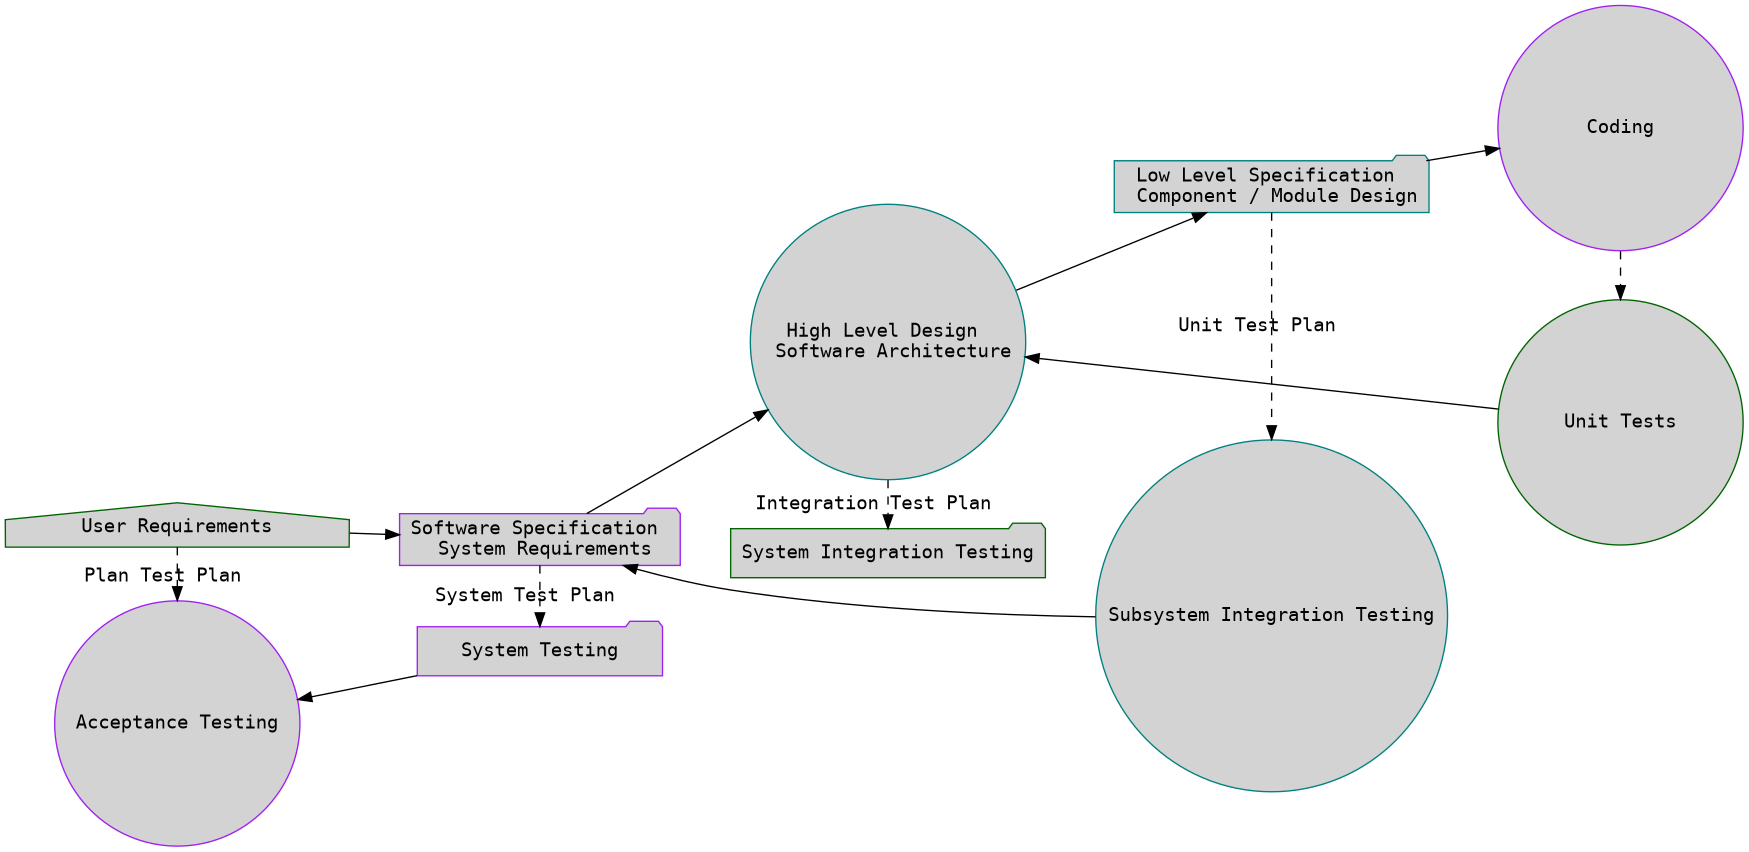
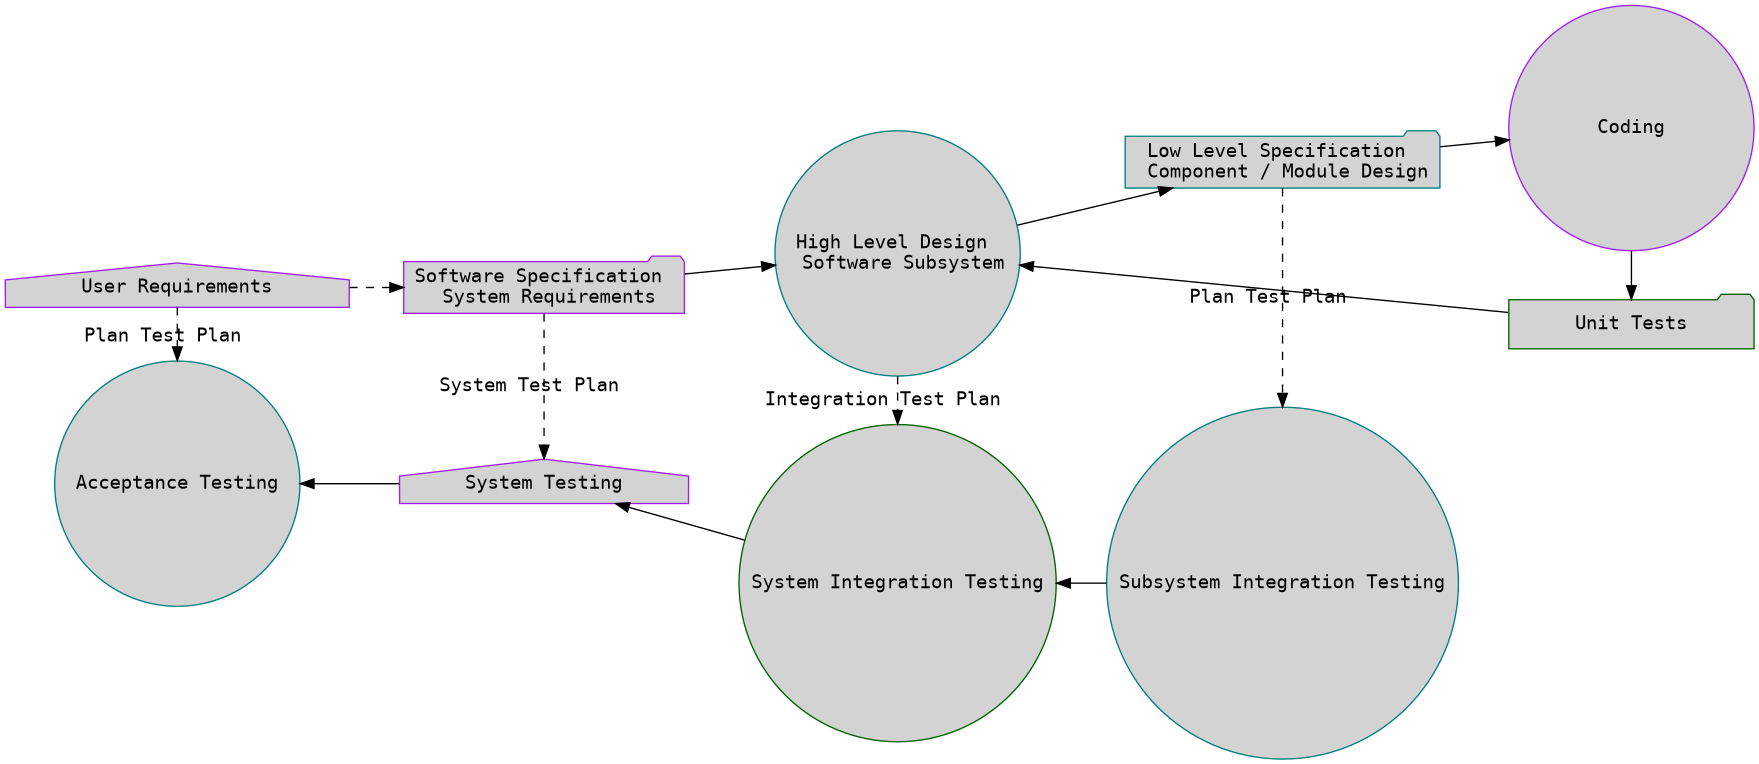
(1621, 268) -> (1631, 268)
(1257, 326) -> (1268, 298)
(888, 342) -> (898, 253)
(1621, 422) -> (1631, 324)
none -> (687, 524)
(177, 527) -> (177, 287)
(368, 534) -> (370, 287)
(888, 553) -> (898, 583)
(865, 606) -> (1089, 583)
(540, 651) -> (544, 484)
(177, 723) -> (177, 484)
